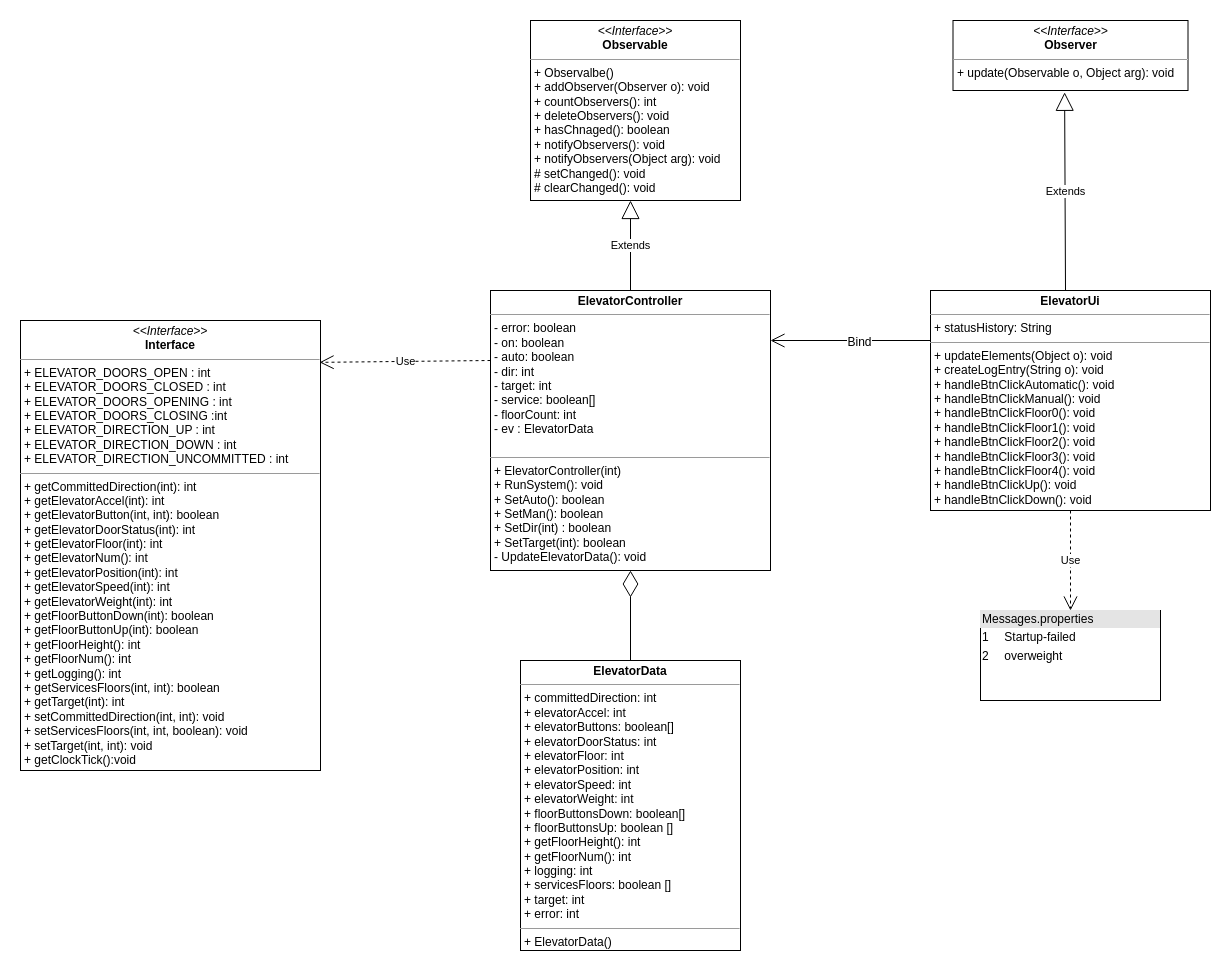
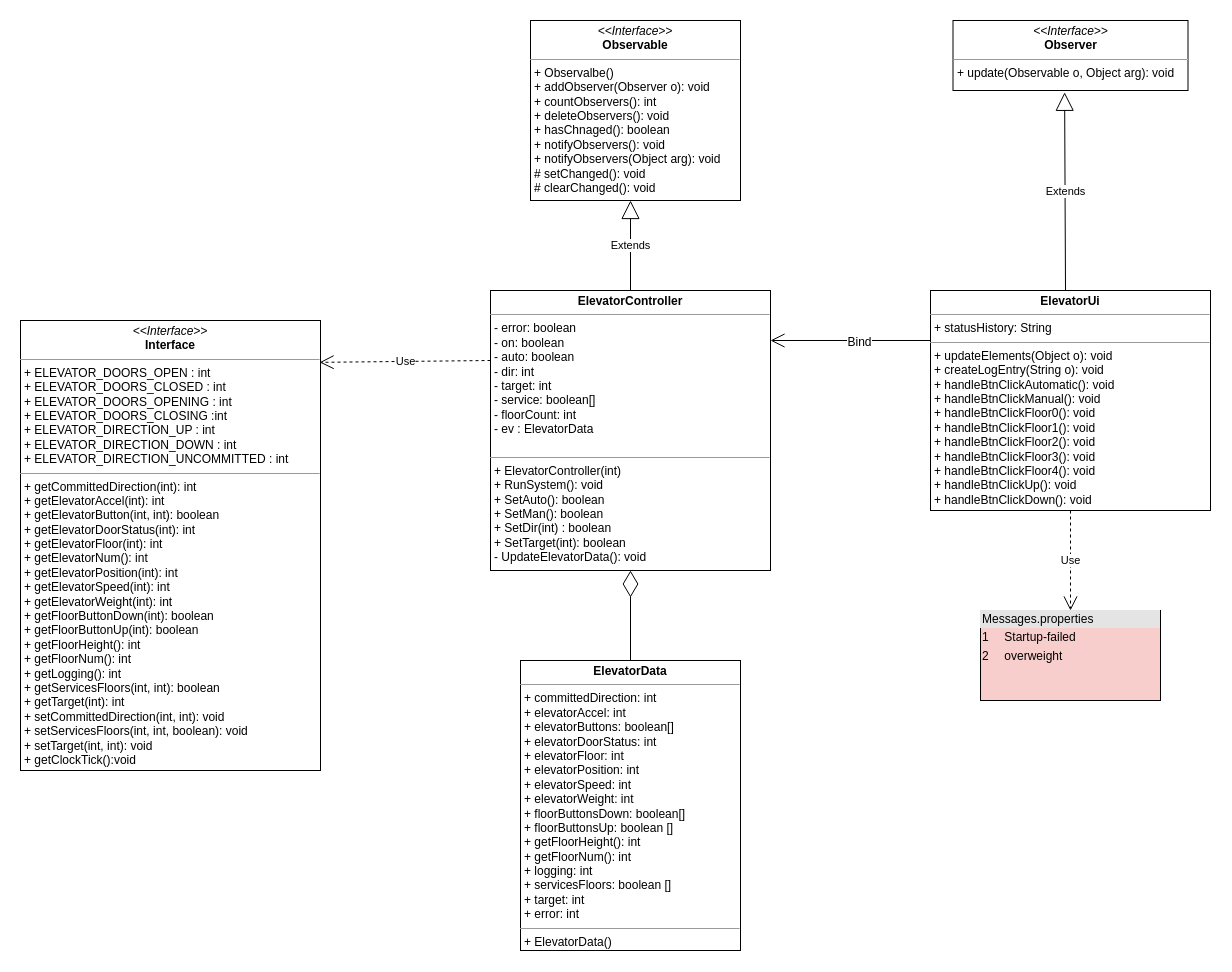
(1071, 656) -> (1071, 656)
